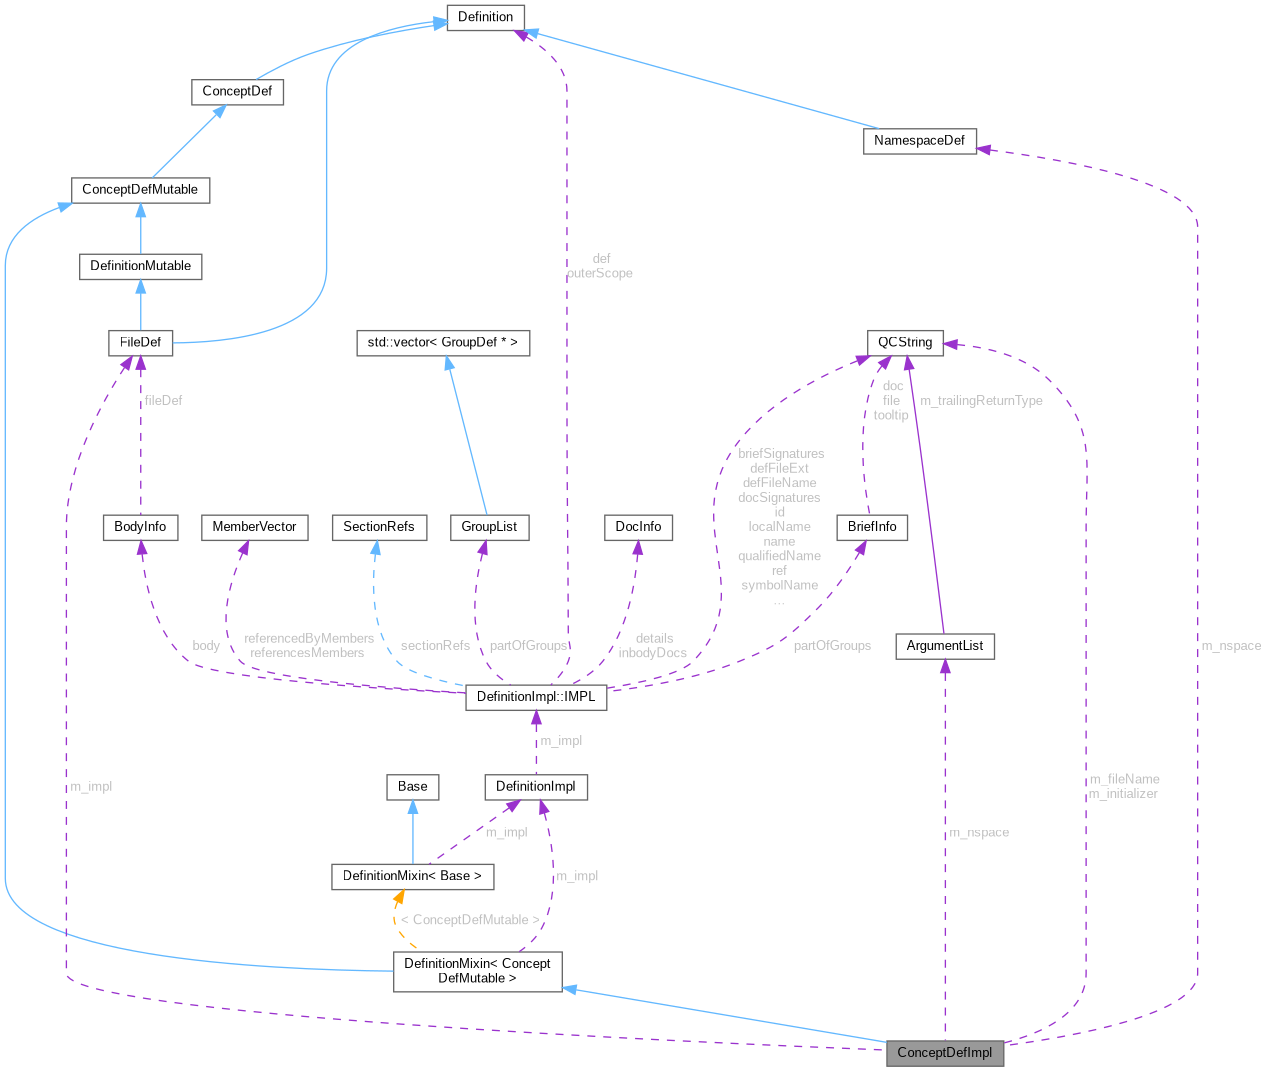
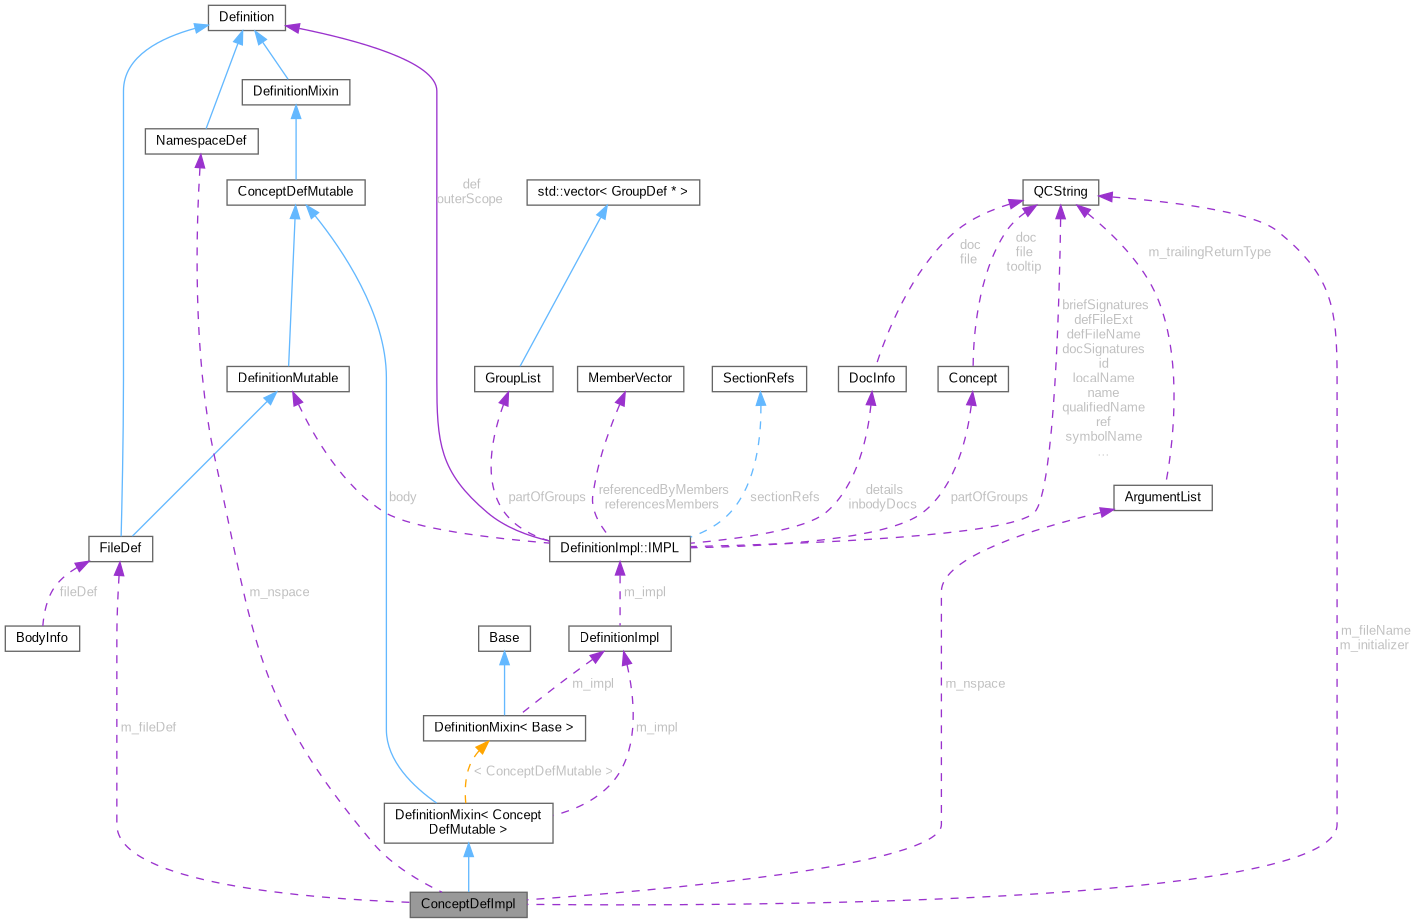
(238, 92) -> (296, 92)
none -> (923, 268)
(567, 356) -> (437, 266)
(927, 501) -> (1168, 336)
(872, 528) -> (973, 379)
(247, 675) -> (398, 518)
(90, 787) -> (147, 728)
